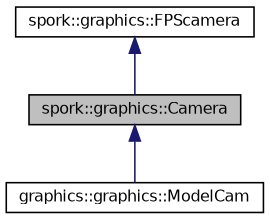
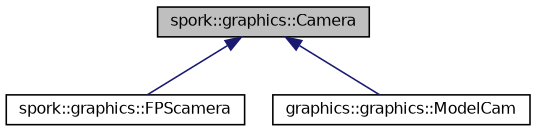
(135, 74) -> (187, 70)
